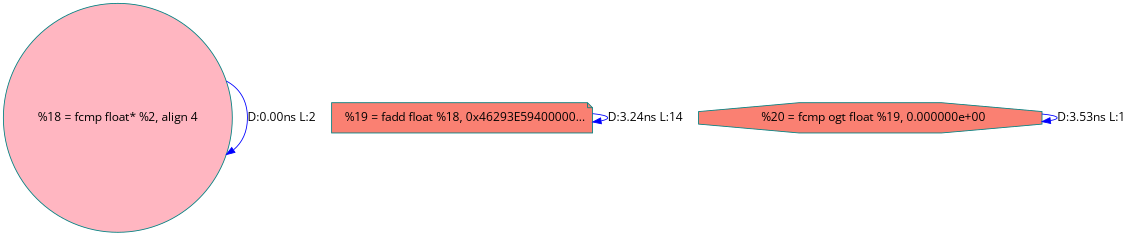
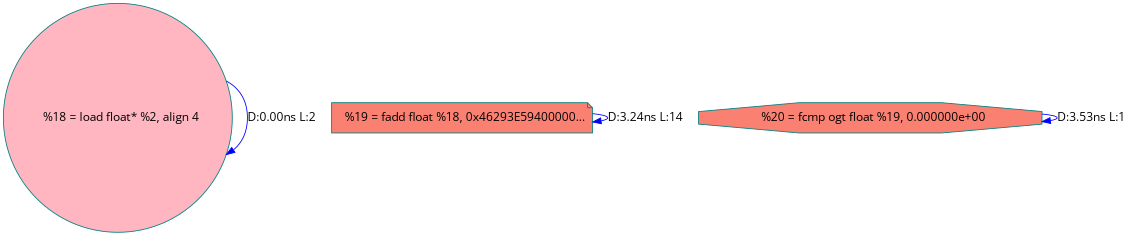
(118, 118) -> (118, 118)
